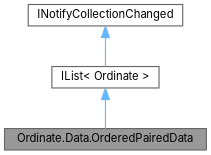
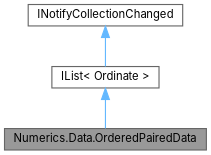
(105, 139) -> (105, 139)
